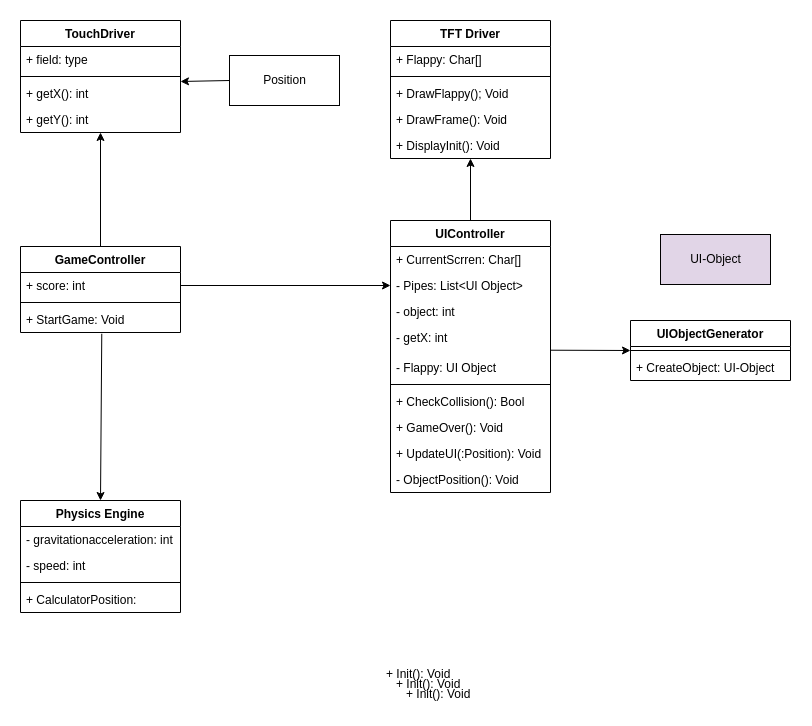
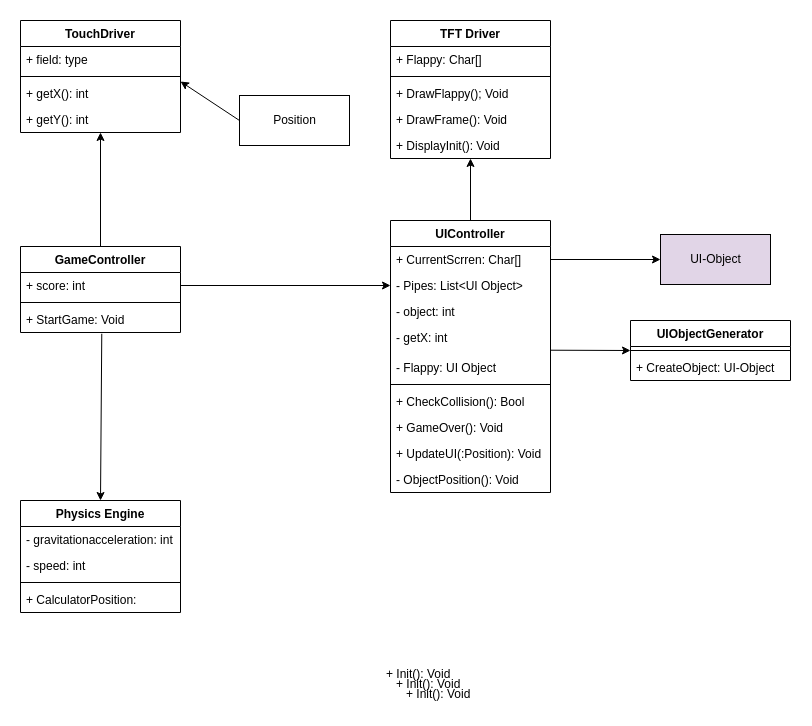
(285, 81) -> (295, 121)
none -> (603, 260)
